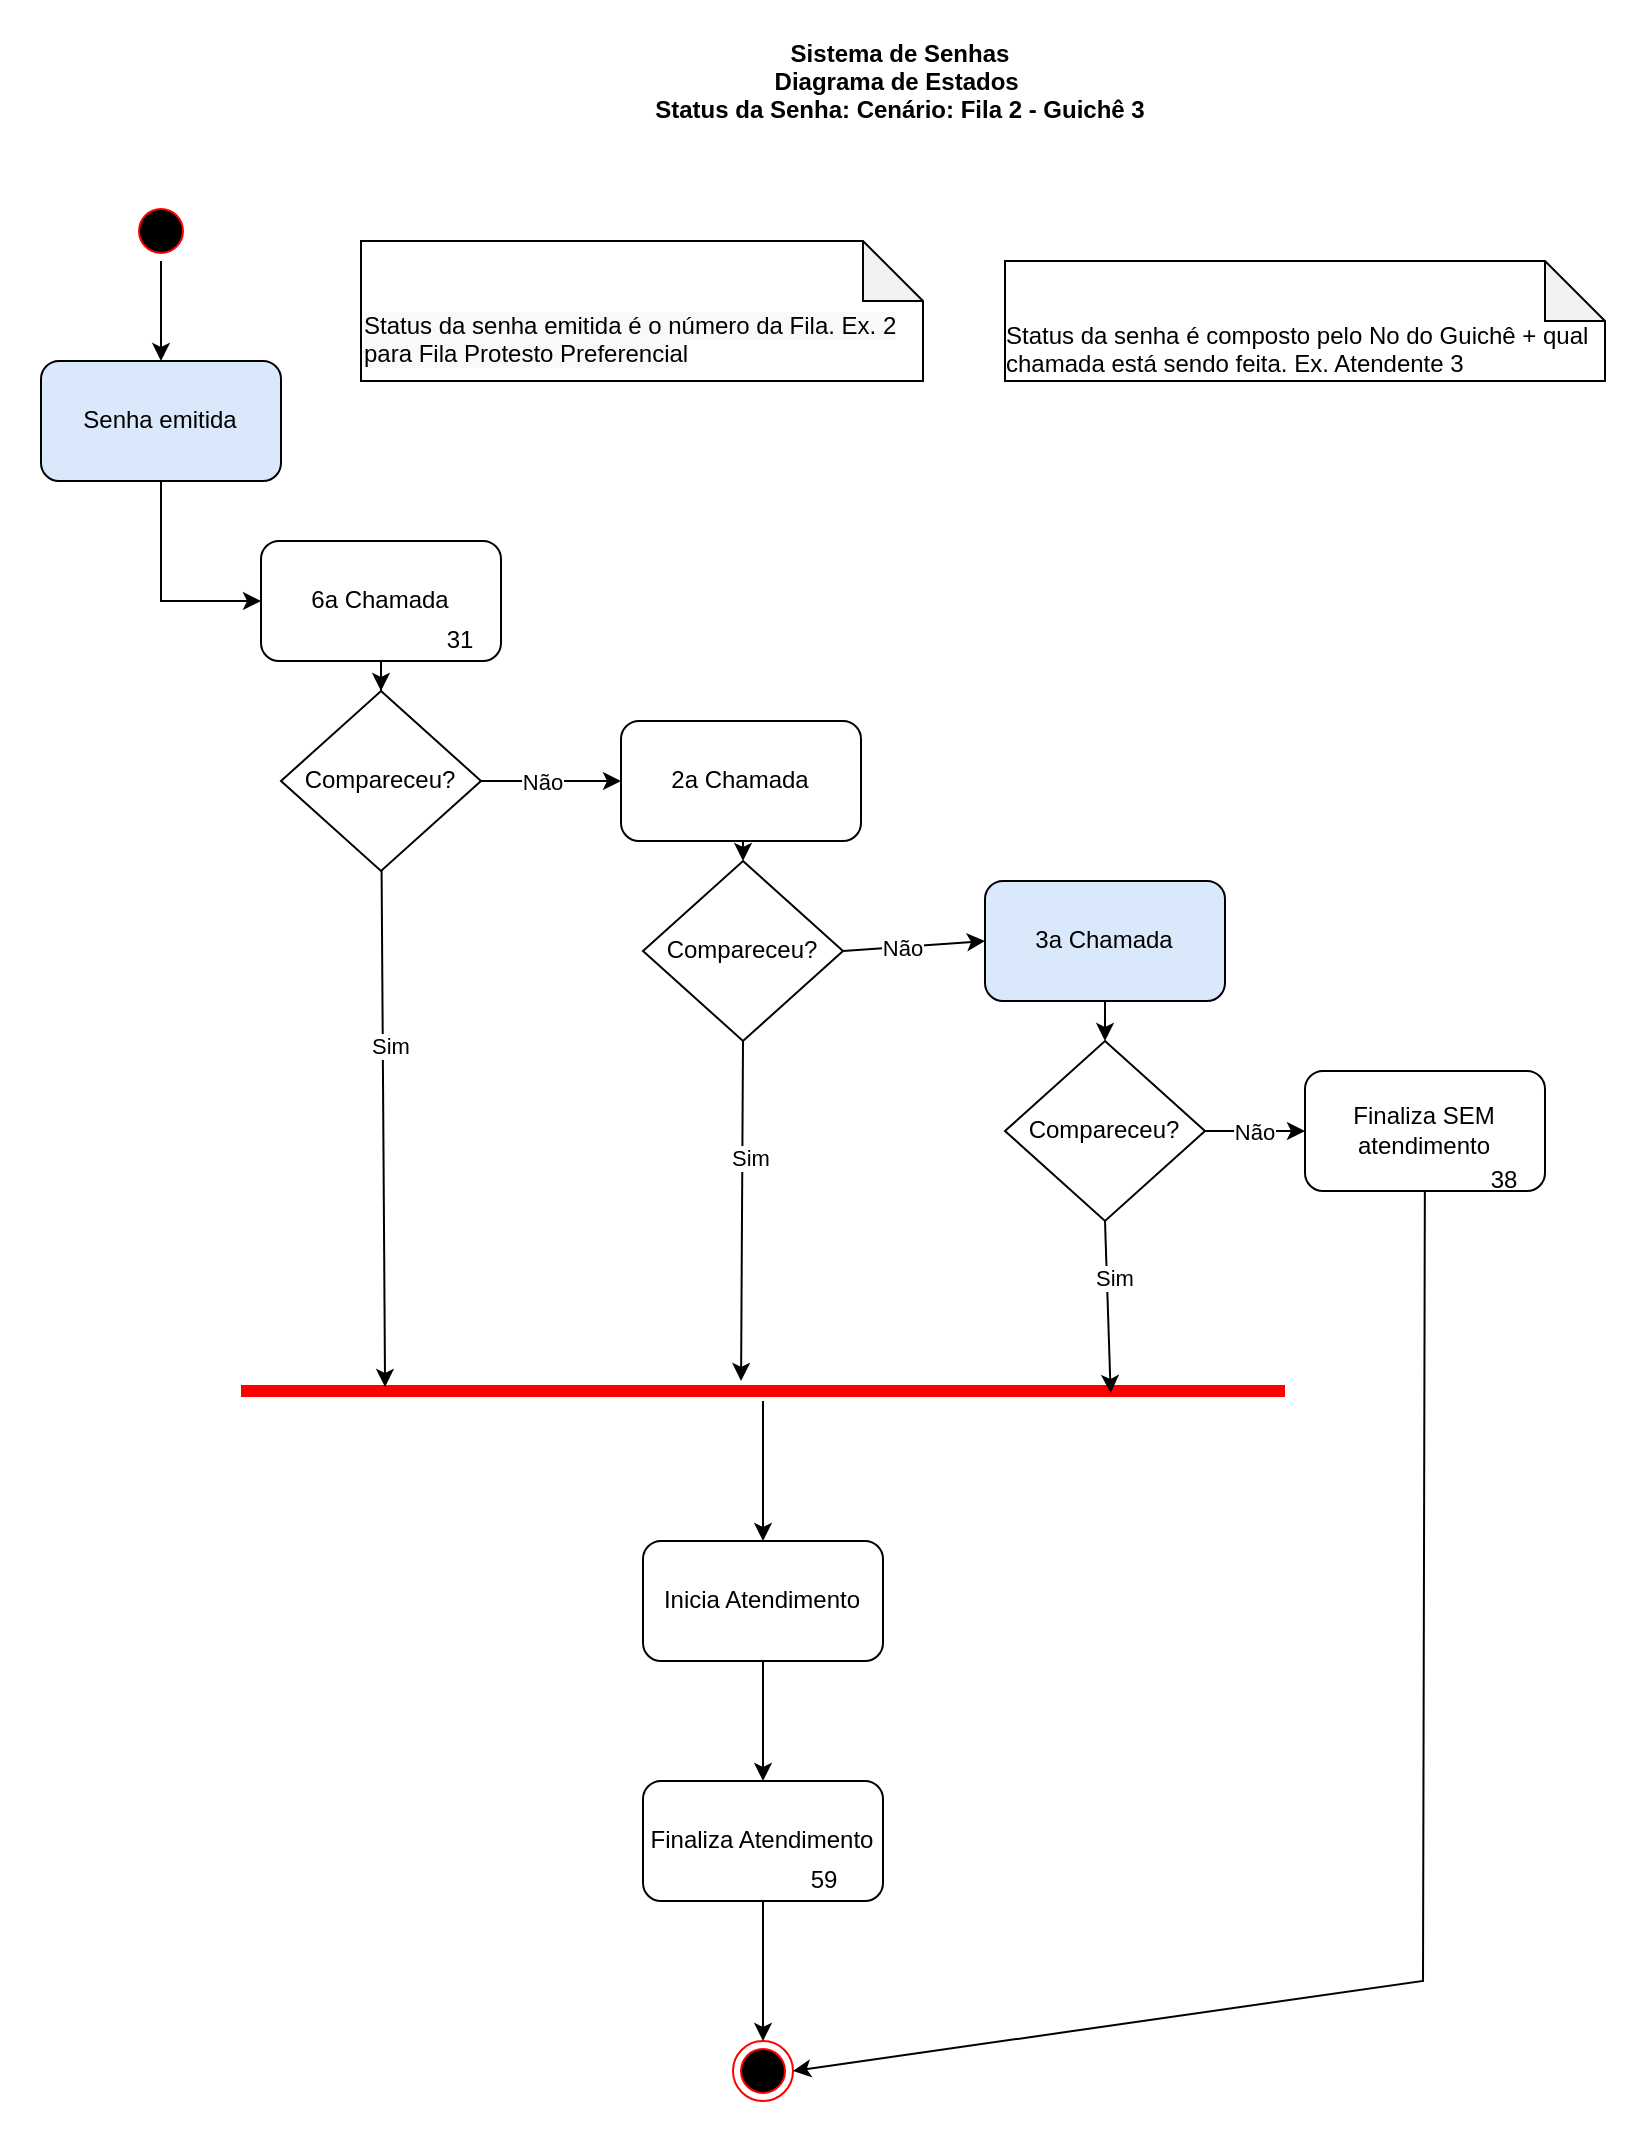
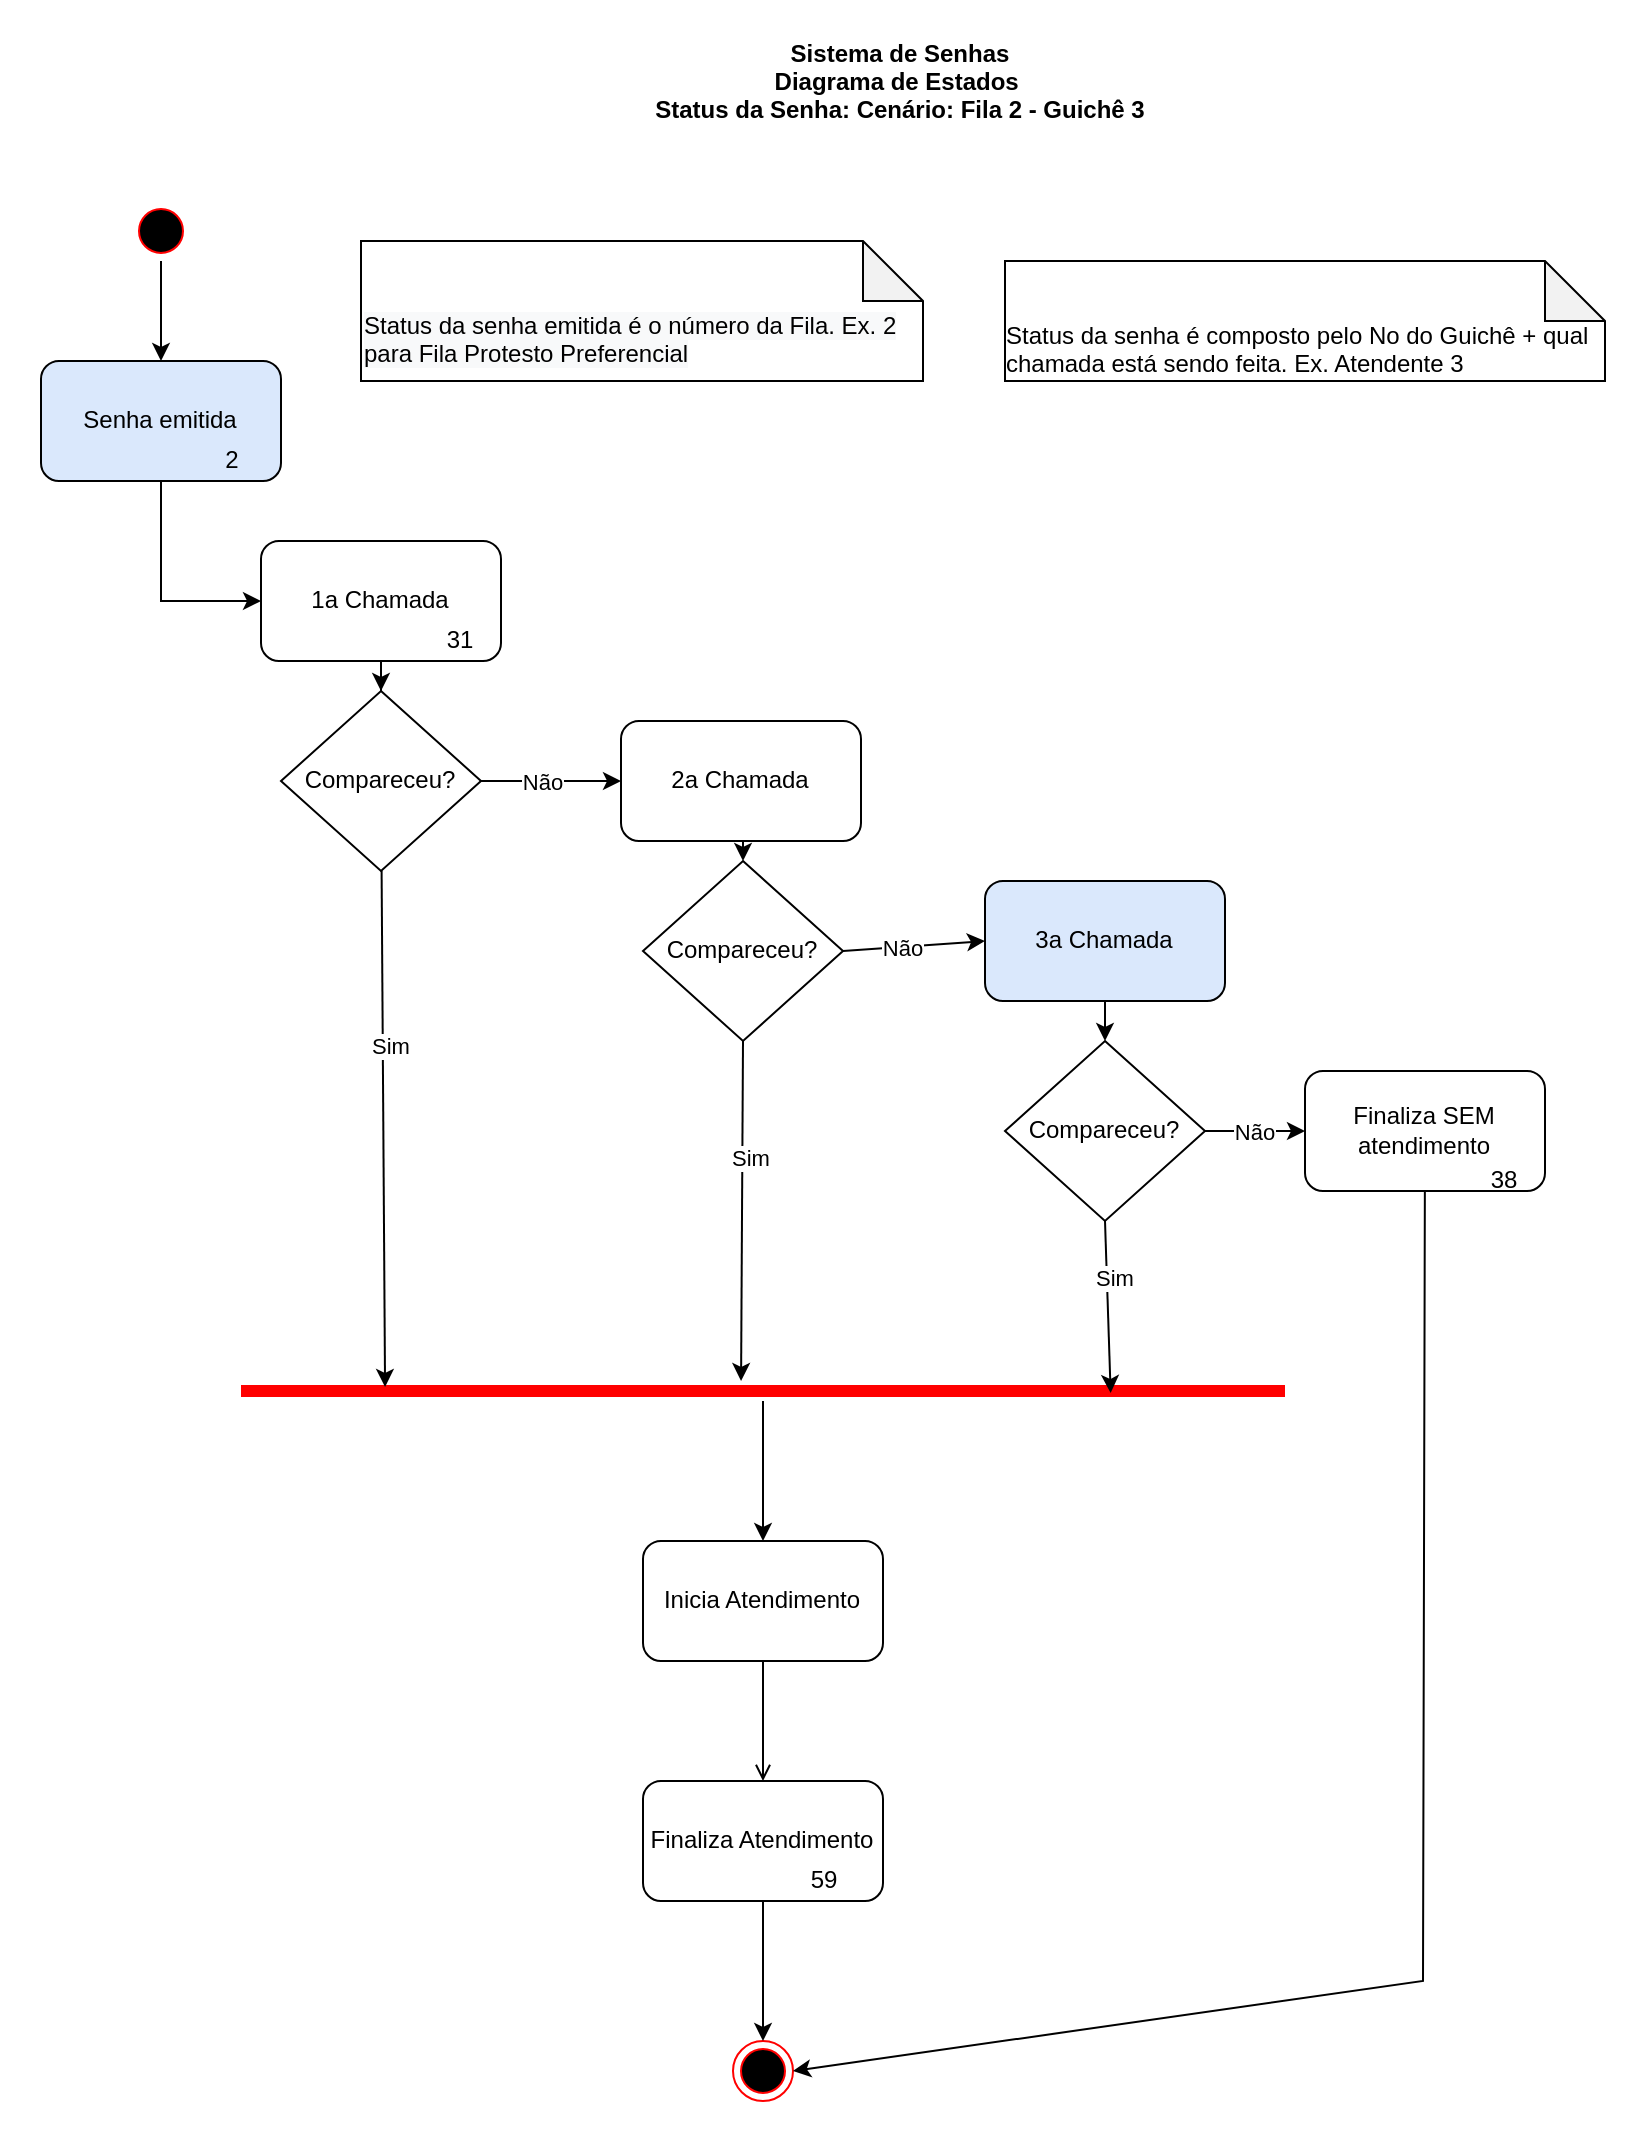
none -> (233, 461)
(381, 601) -> (381, 601)
(763, 1766) -> (763, 1768)
